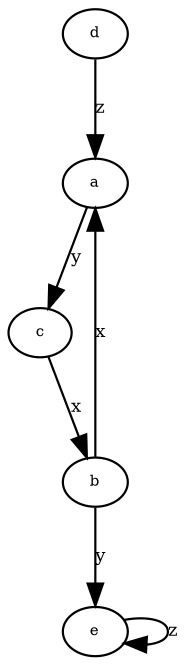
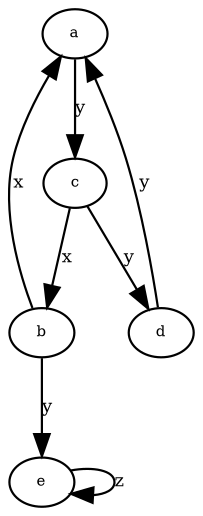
(101, 109) -> (145, 183)
none -> (112, 248)
